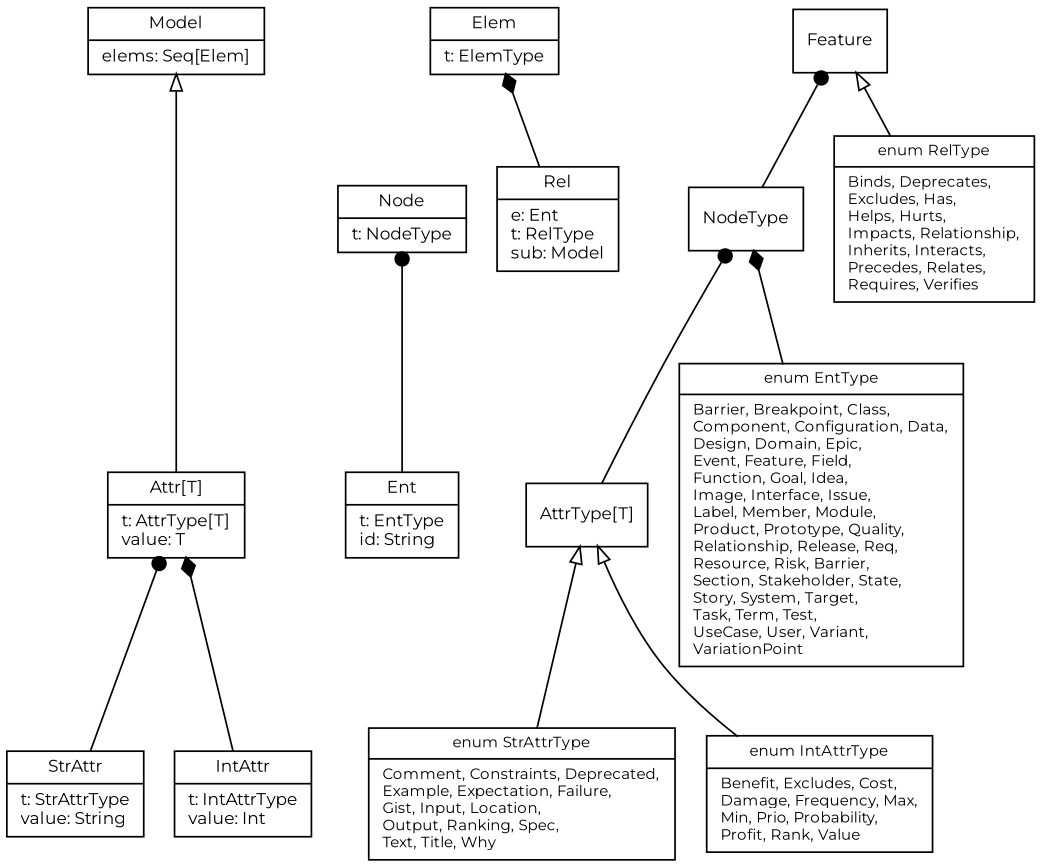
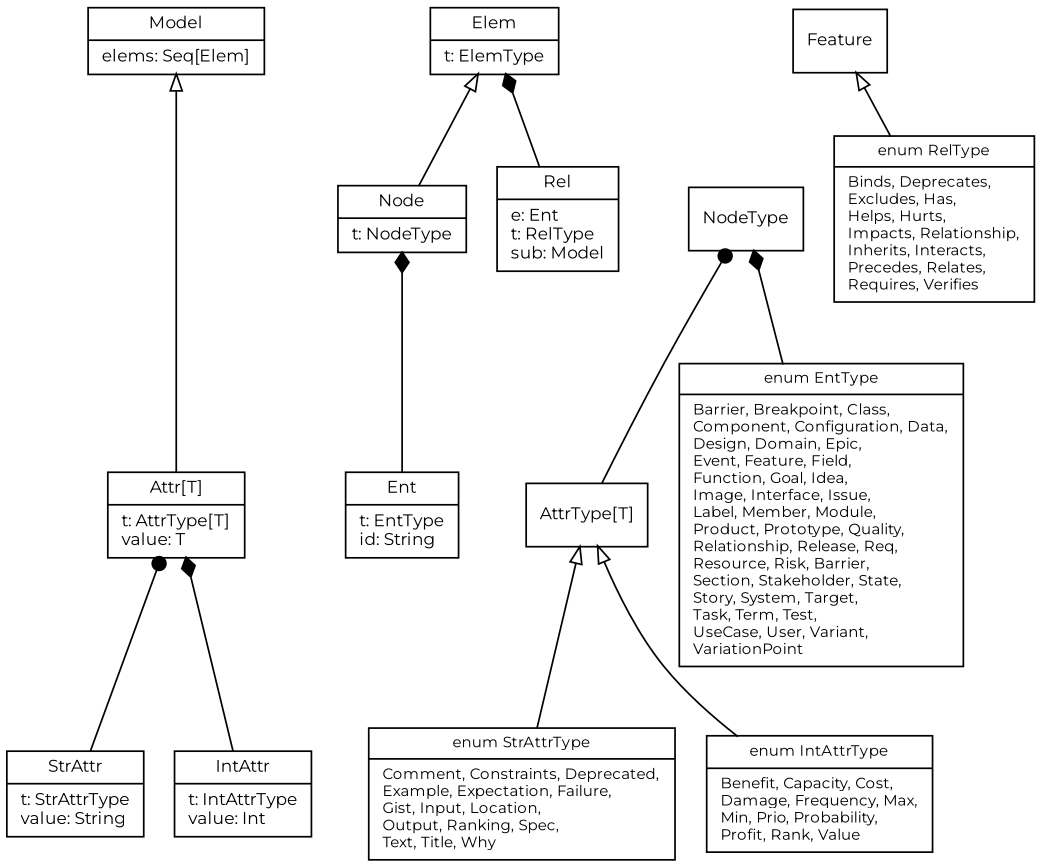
(790, 136) -> none
none -> (444, 137)
(402, 369) -> (402, 369)
(809, 784) -> (808, 784)
